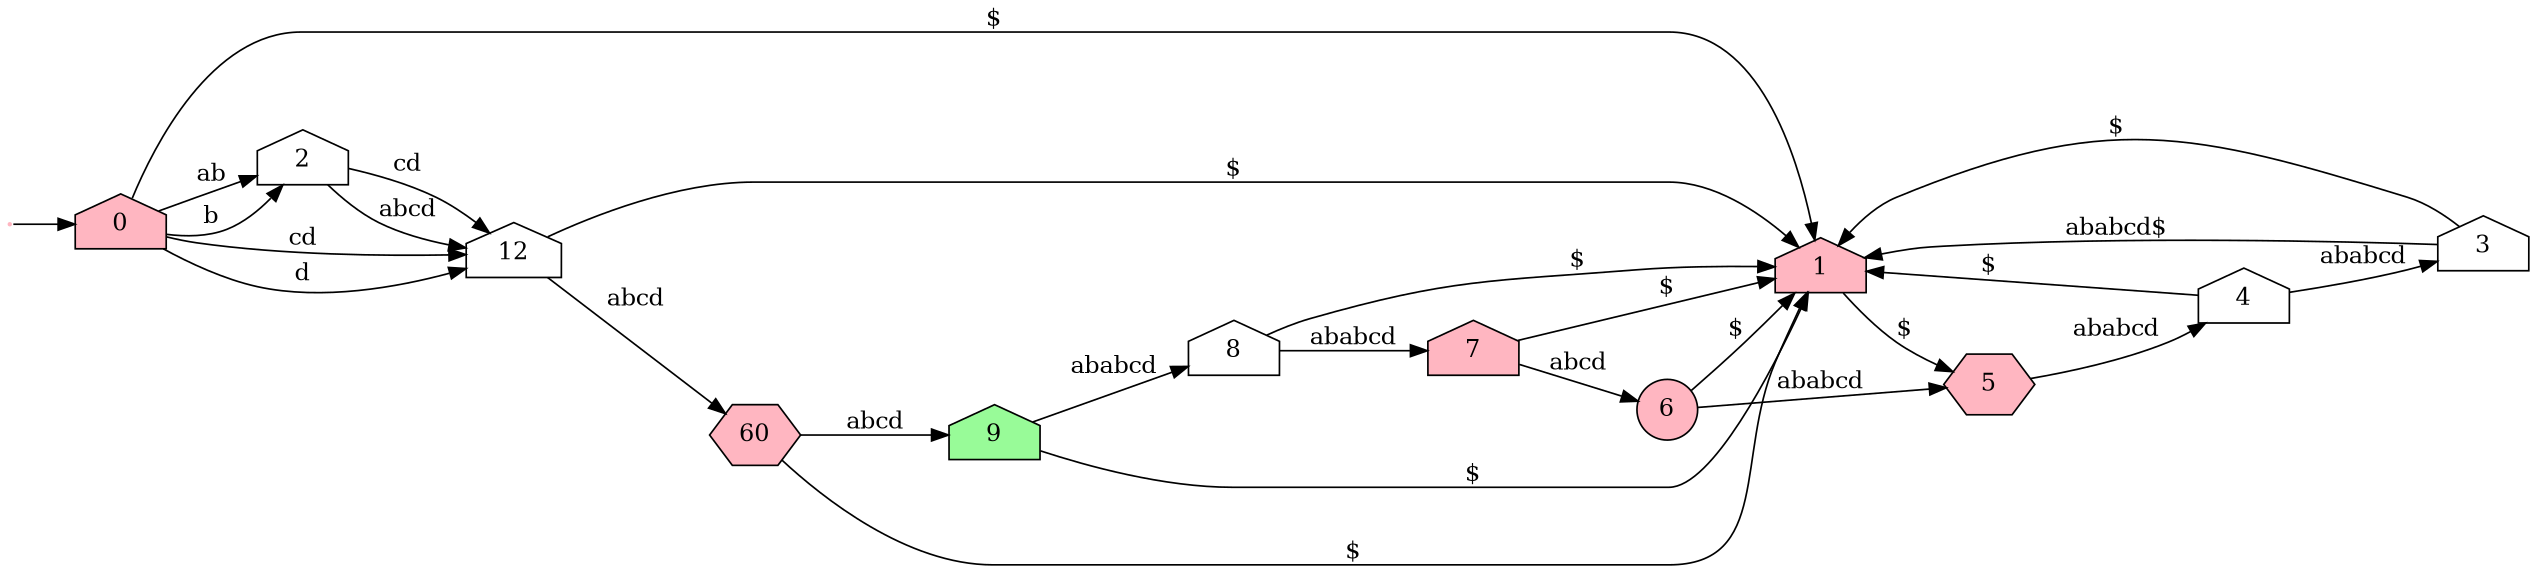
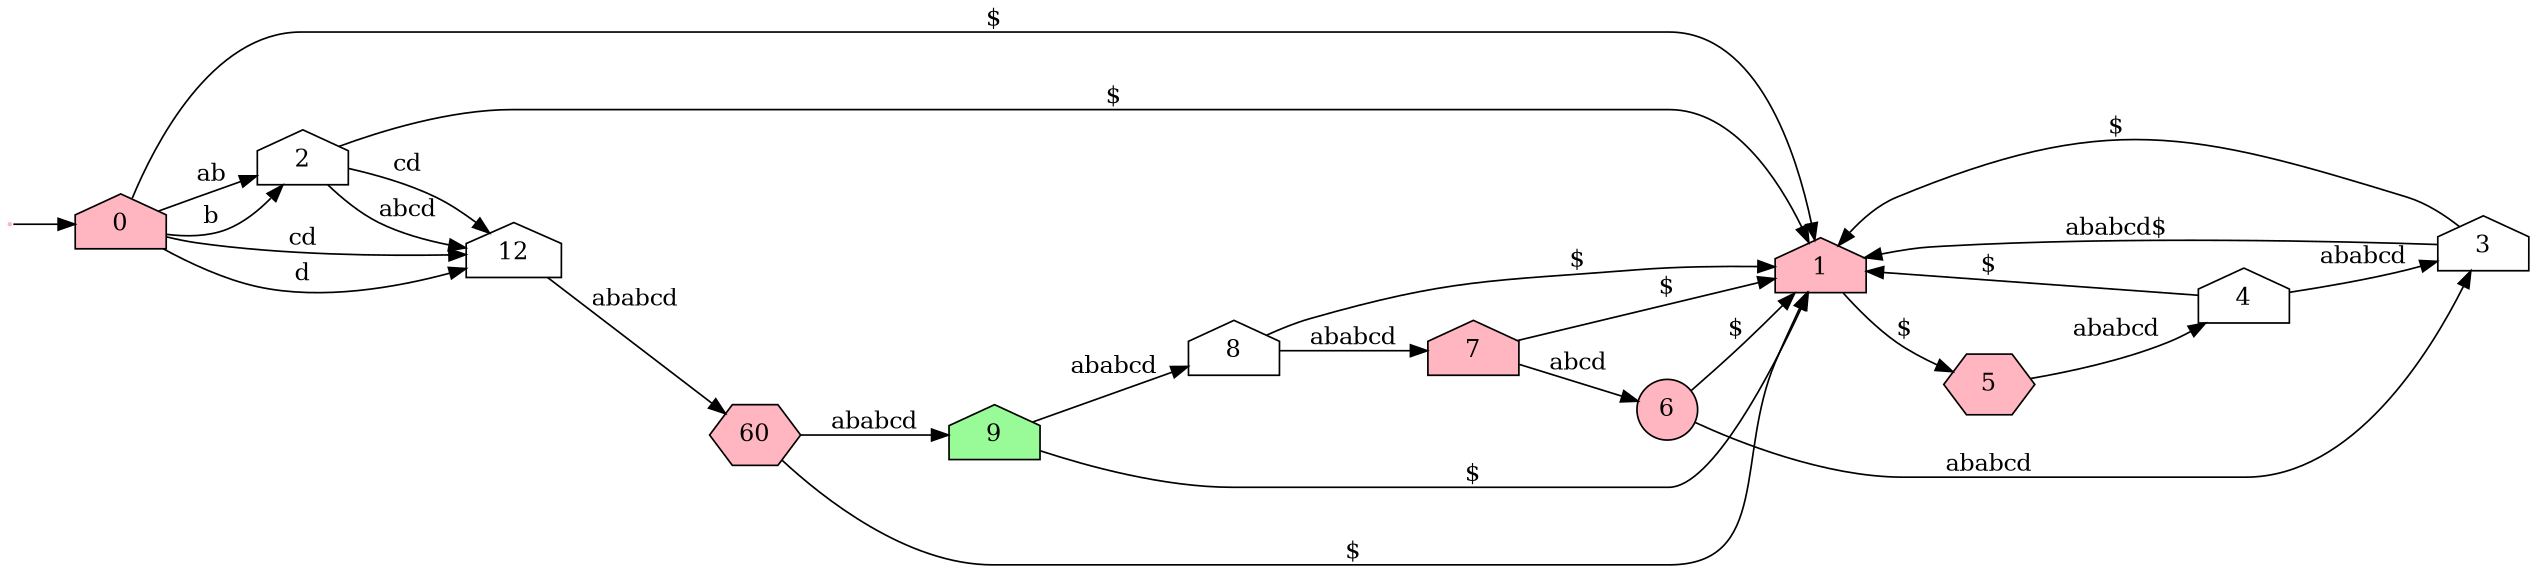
(1170, 182) -> (1095, 110)
(635, 299) -> (635, 299)
(1814, 398) -> (2118, 477)
(875, 422) -> (875, 422)
